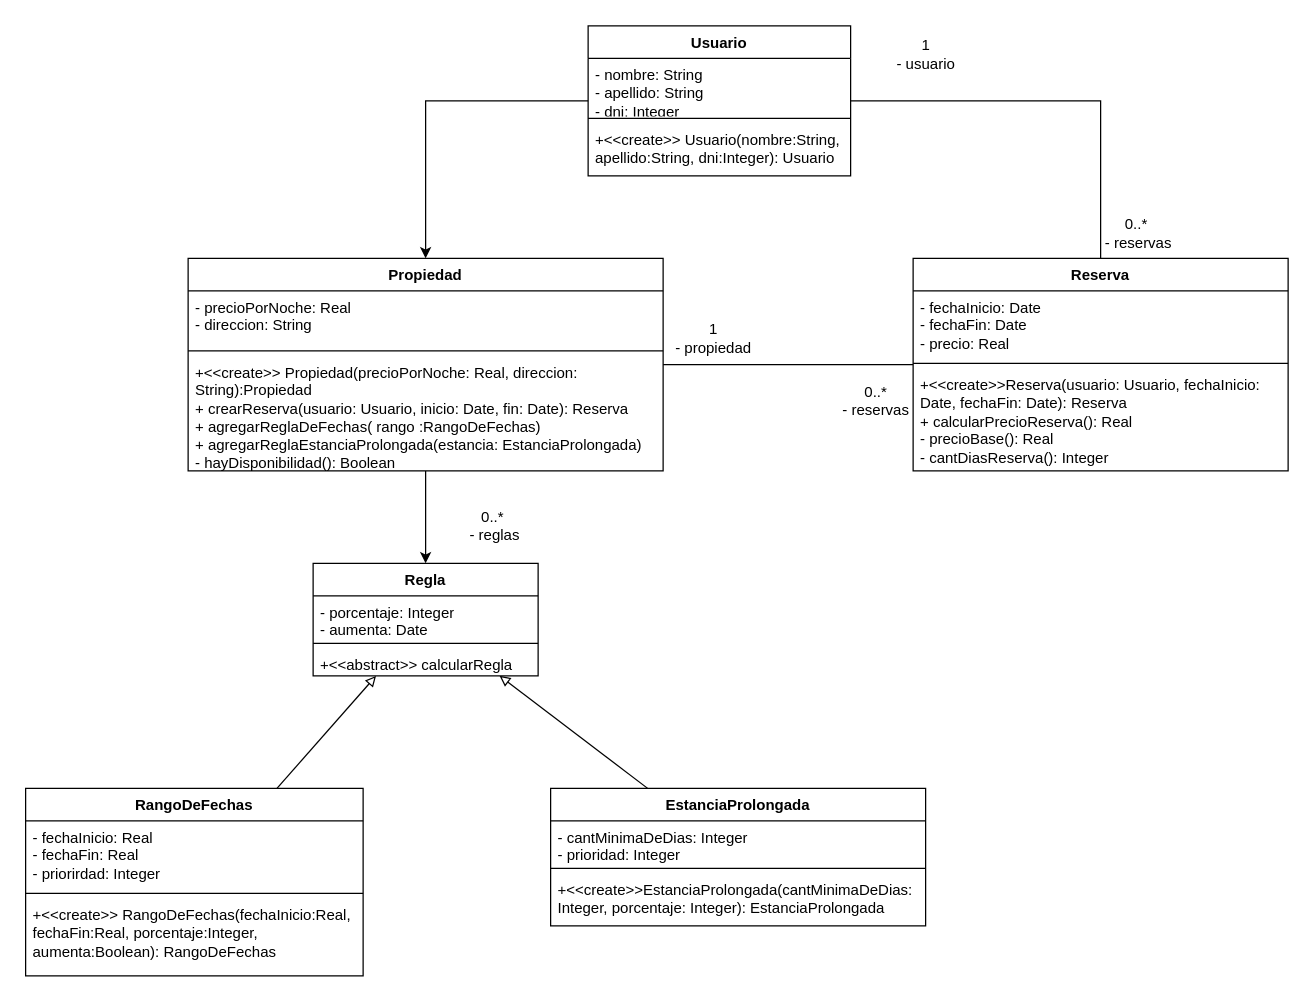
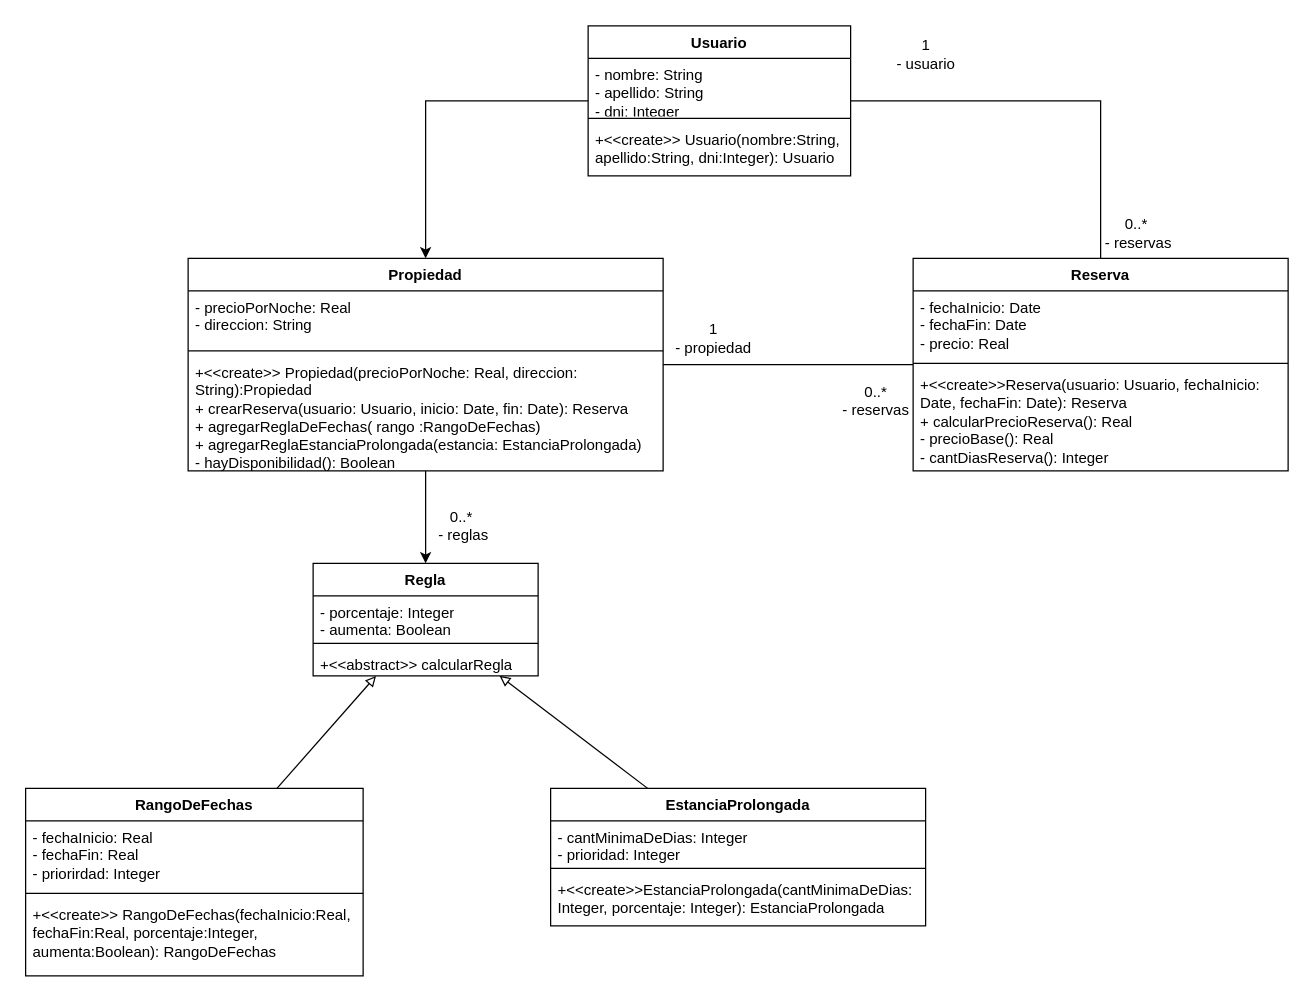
(494, 526) -> (463, 526)
(403, 622) -> (403, 622)
